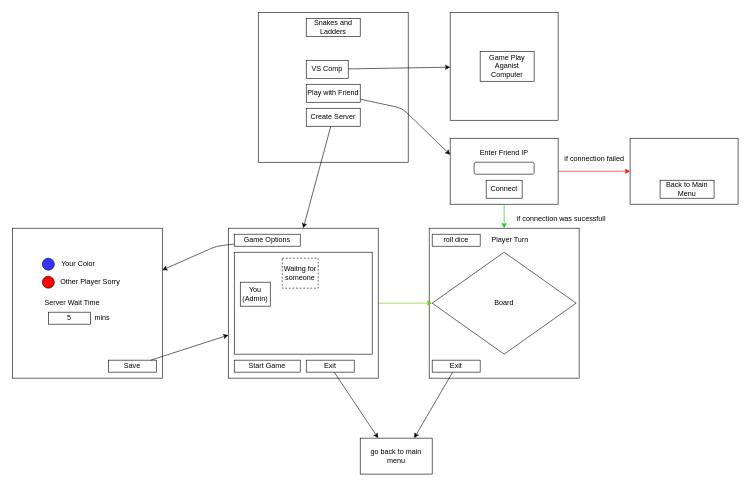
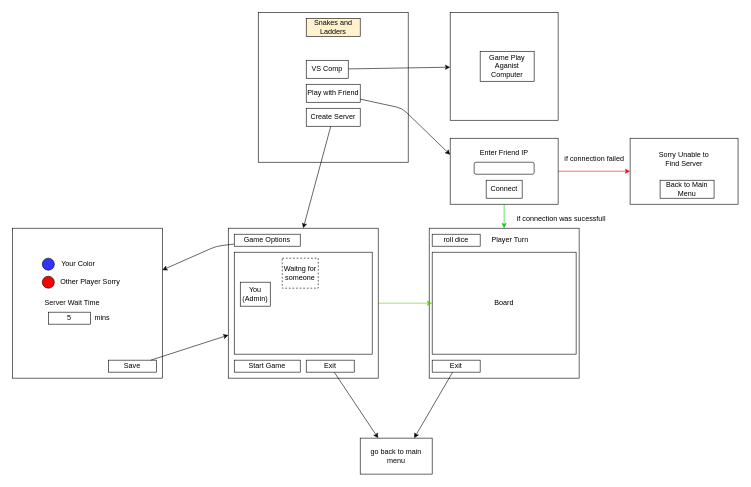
(333, 27) -> (333, 27)
none -> (684, 159)
(504, 303) -> (504, 303)
